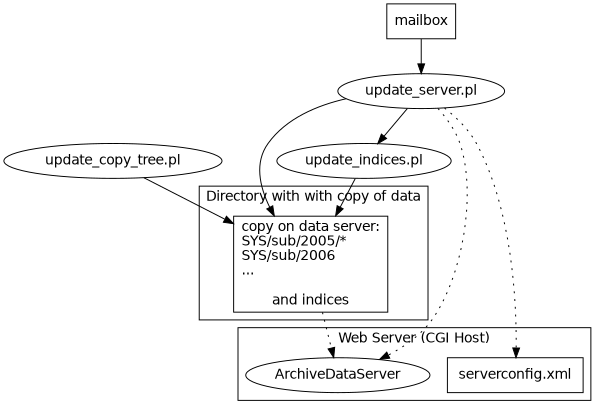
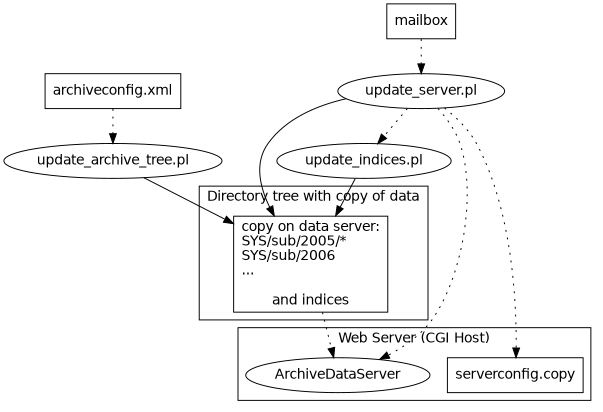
(421, 51) -> (421, 51)
none -> (113, 91)
(396, 122) -> (396, 122)
(113, 161) -> (113, 161)
(314, 197) -> (314, 197)
(515, 375) -> (515, 375)
